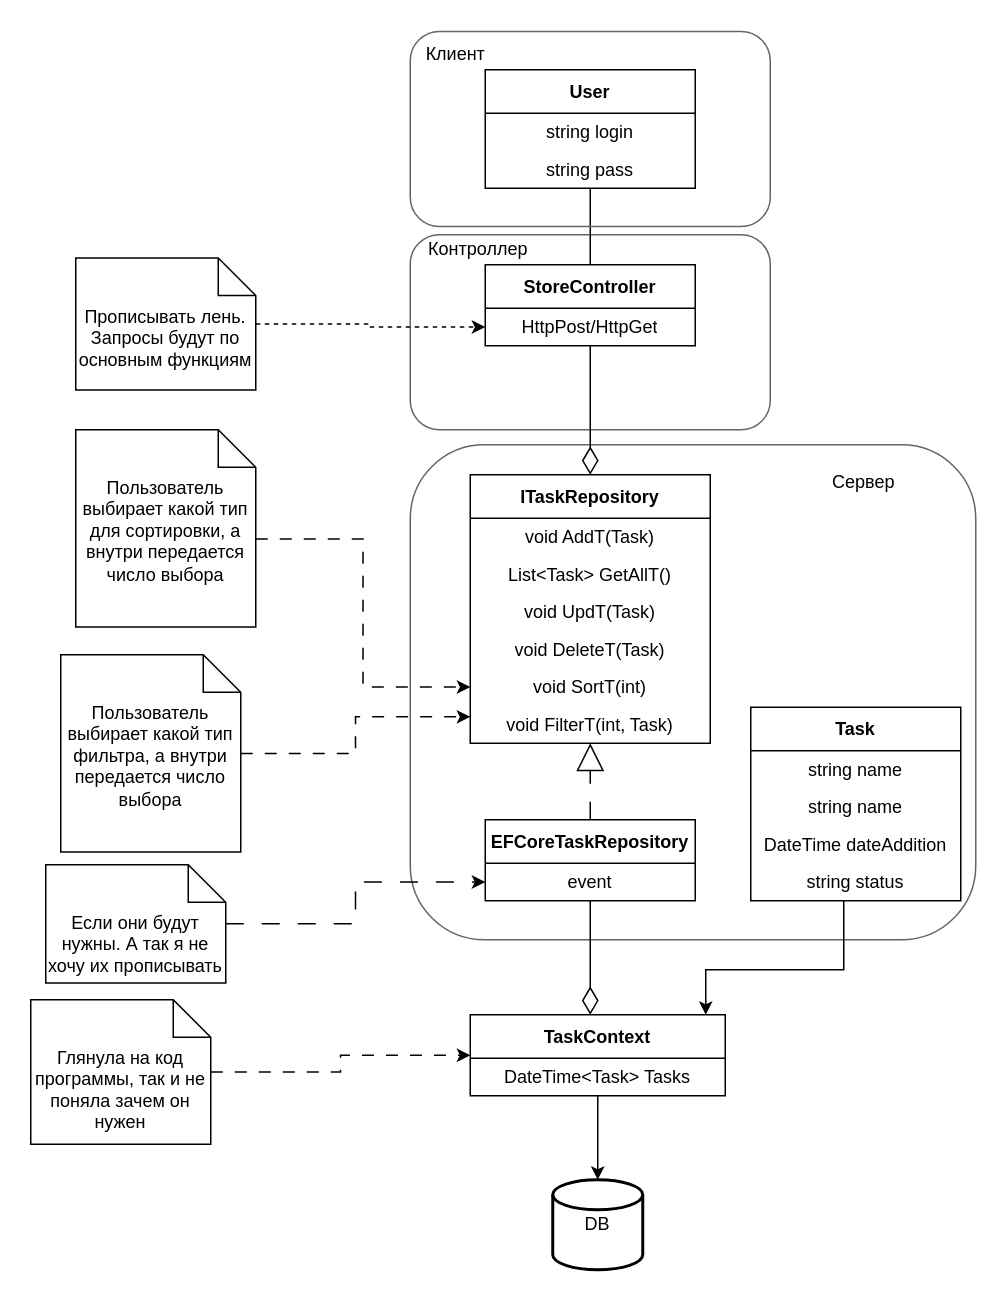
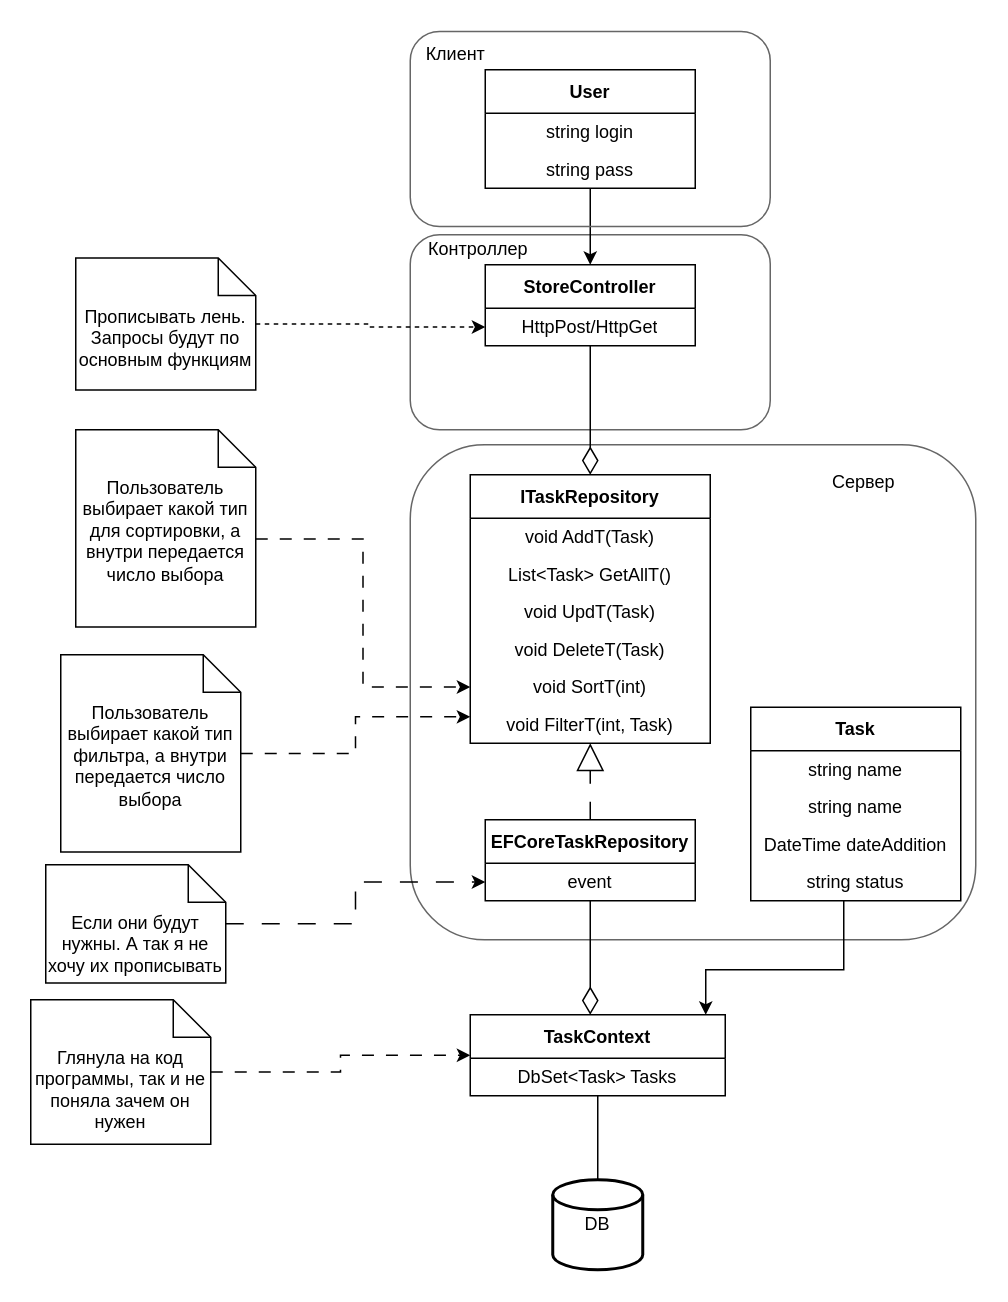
(590, 257) -> (590, 253)
(598, 1078) -> (598, 1078)
(598, 1168) -> (598, 1172)
